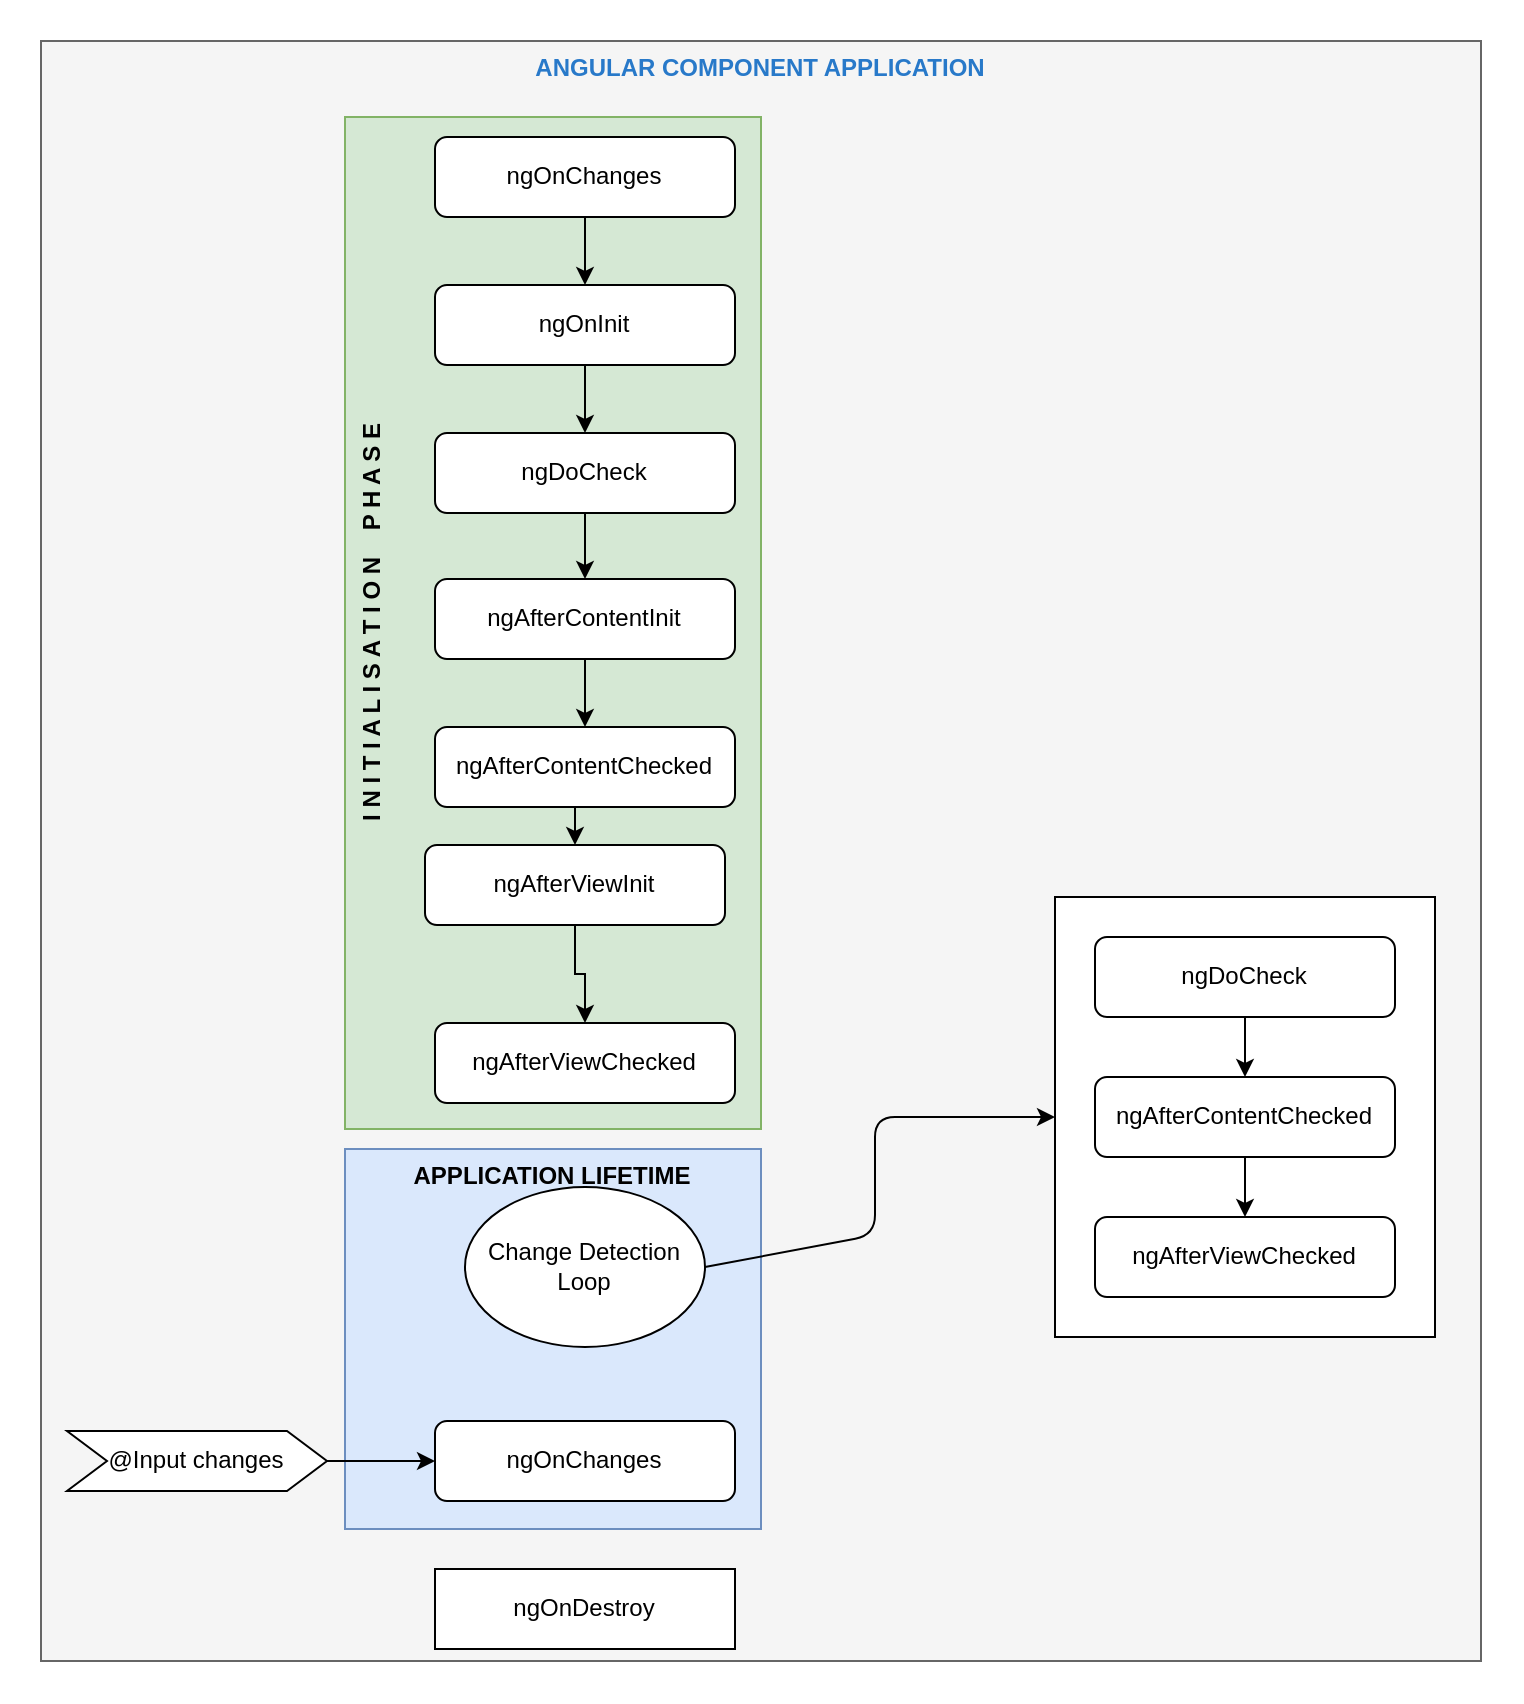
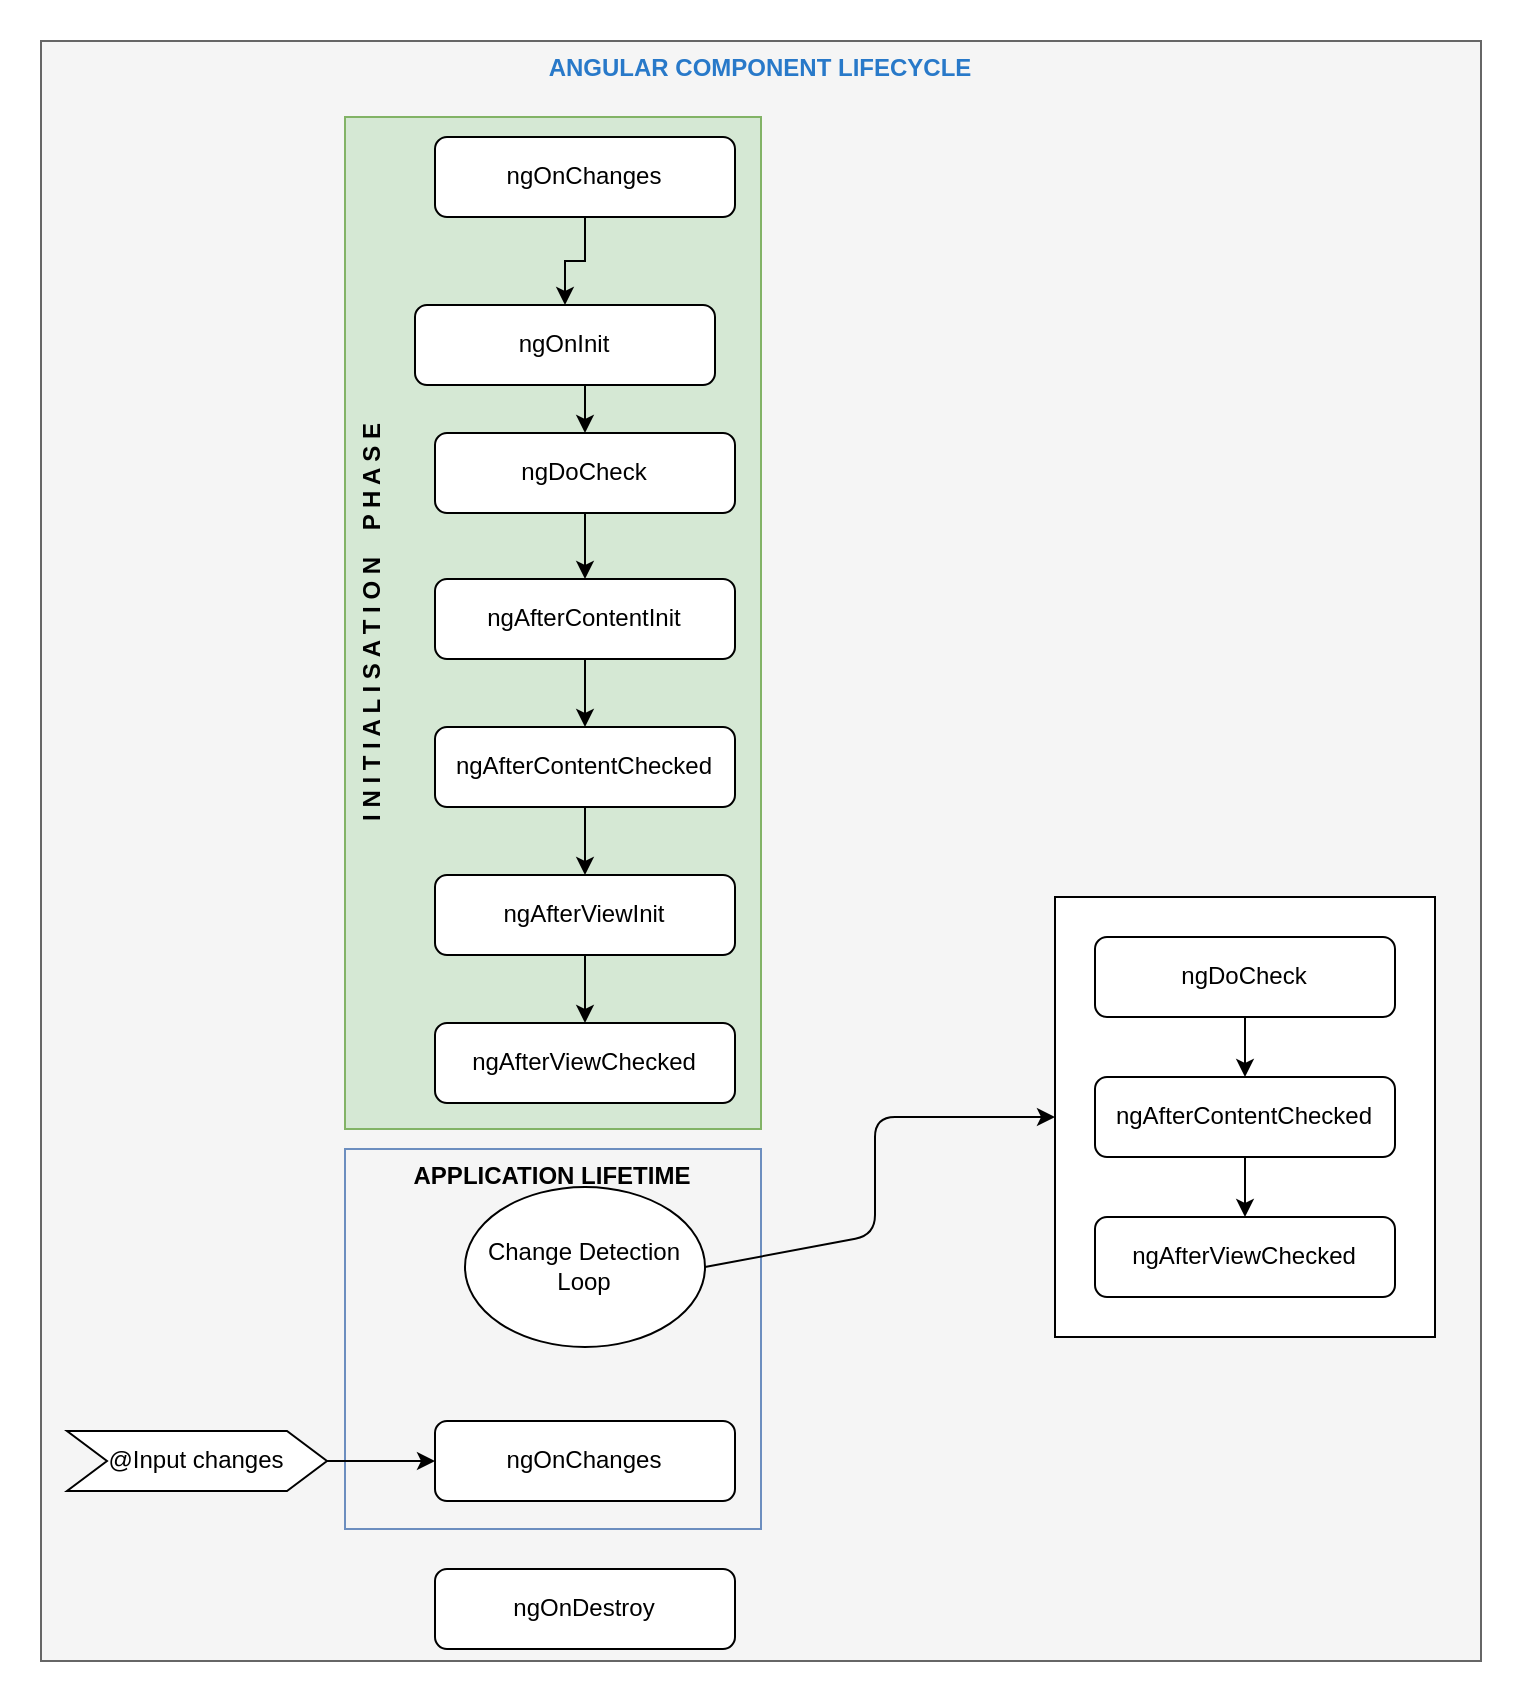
(761, 69) -> (761, 69)
(585, 325) -> (565, 345)
(575, 885) -> (585, 915)
(553, 1177) -> (553, 1177)
(585, 1609) -> (585, 1609)
